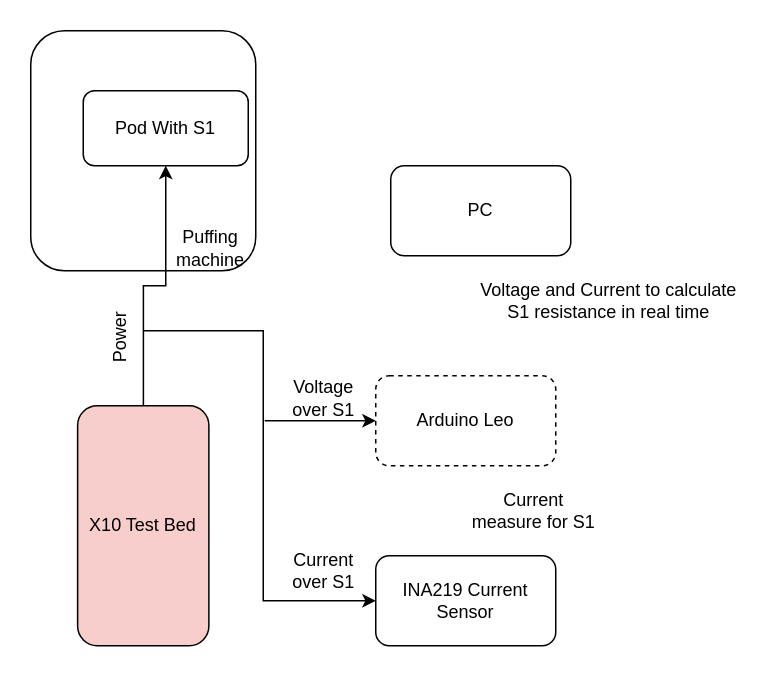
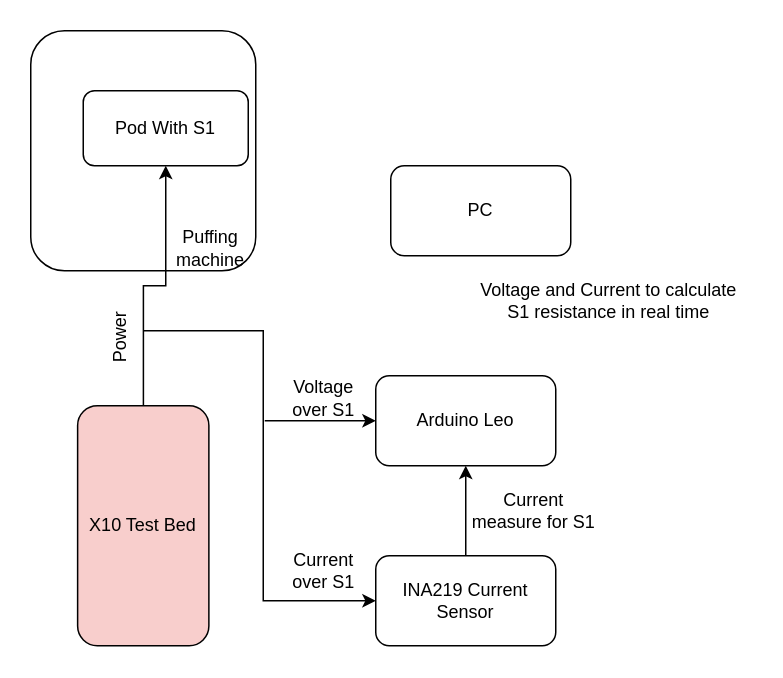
(466, 421) -> (466, 421)
none -> (466, 516)
